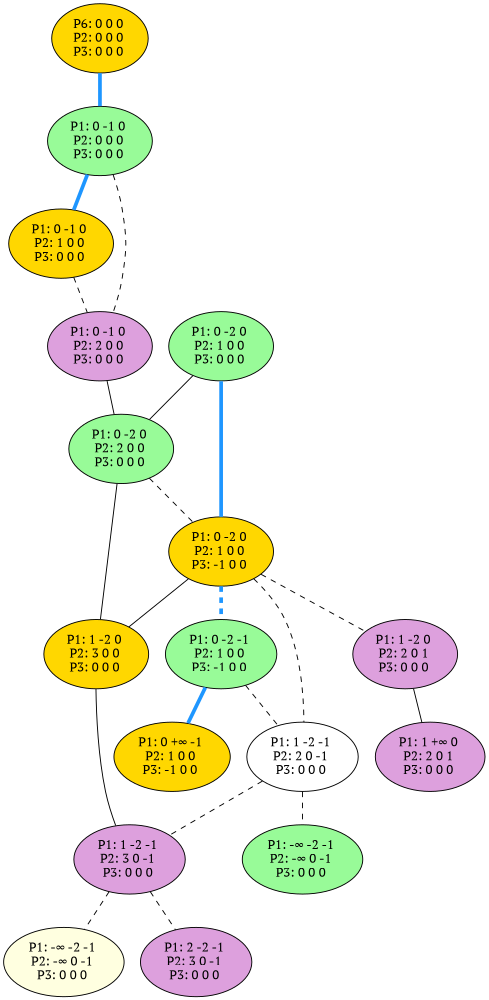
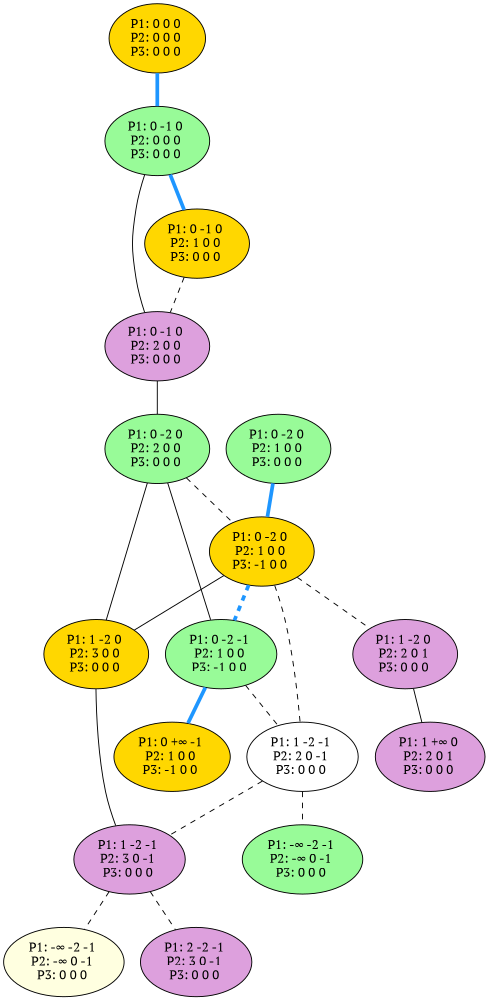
(100, 38) -> (157, 38)
(126, 244) -> (132, 244)
(171, 397) -> (189, 551)
